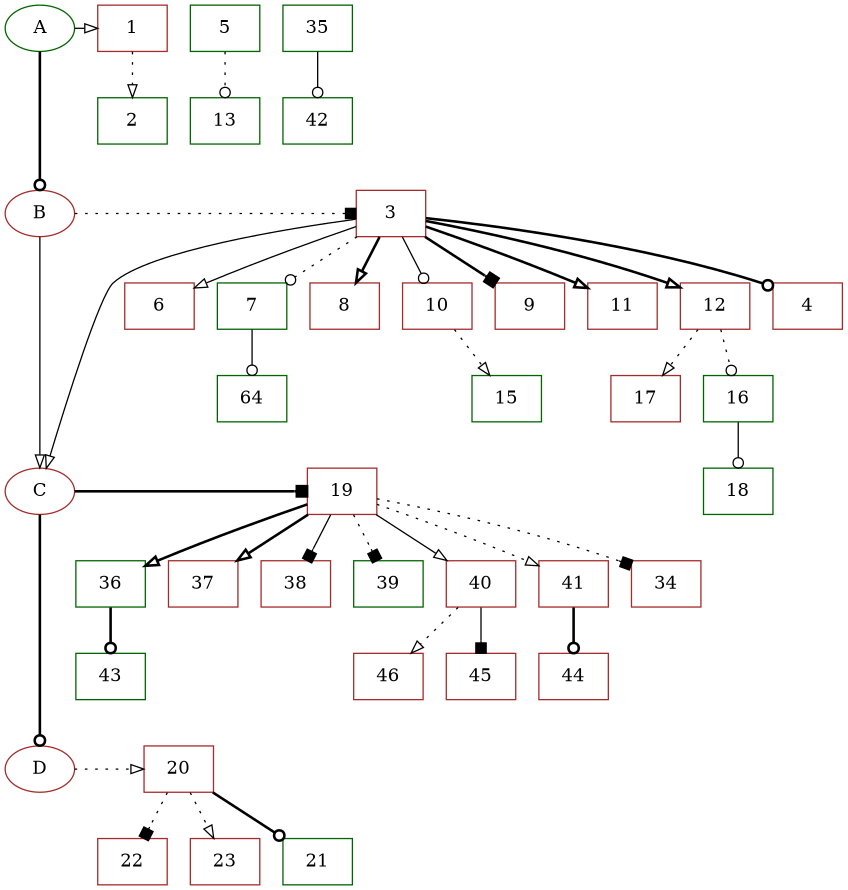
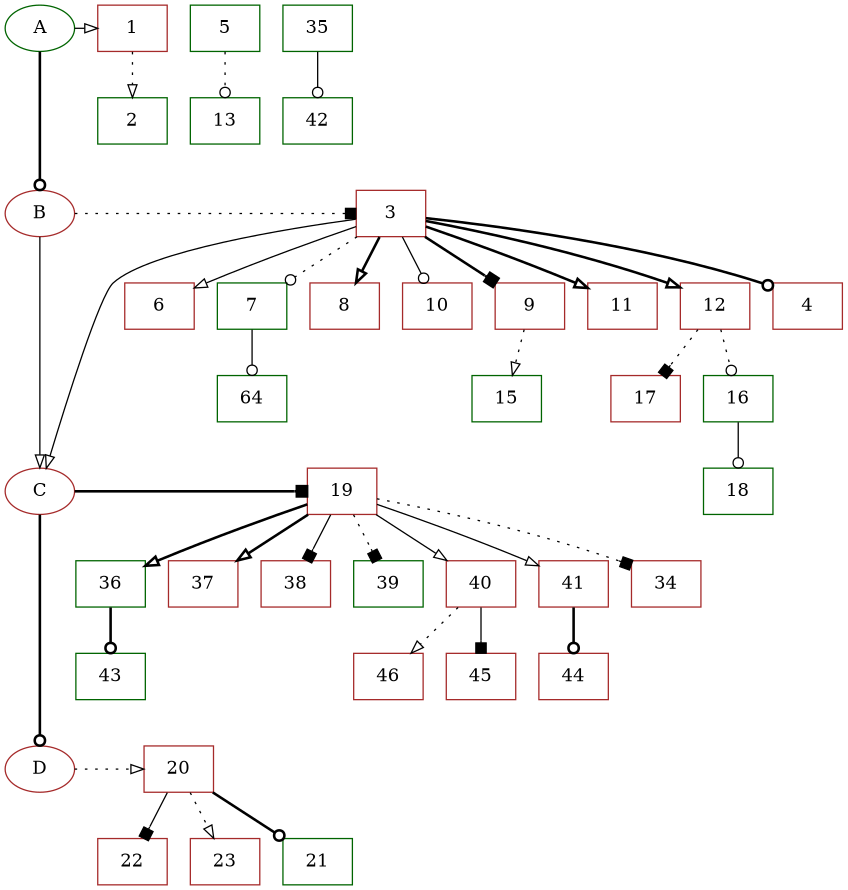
(468, 347) -> (520, 346)
(684, 347) -> (684, 347)
(452, 531) -> (452, 531)
(159, 810) -> (159, 810)
